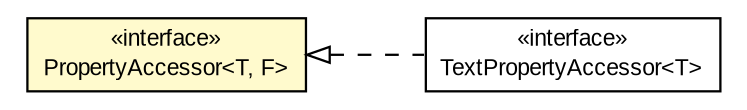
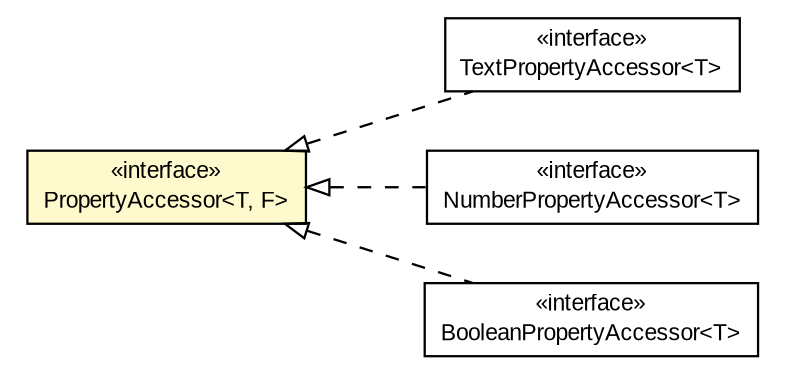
none -> (591, 187)
none -> (591, 320)
